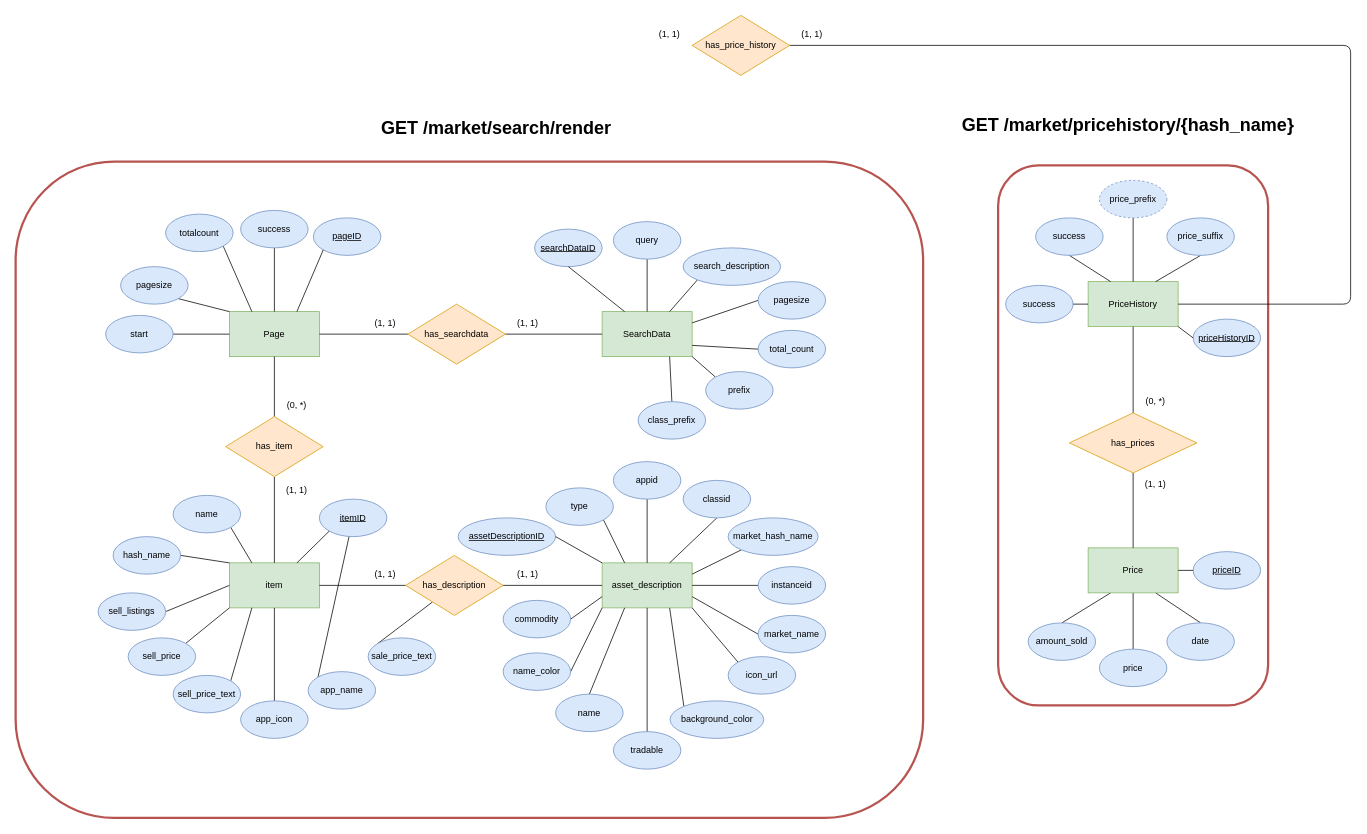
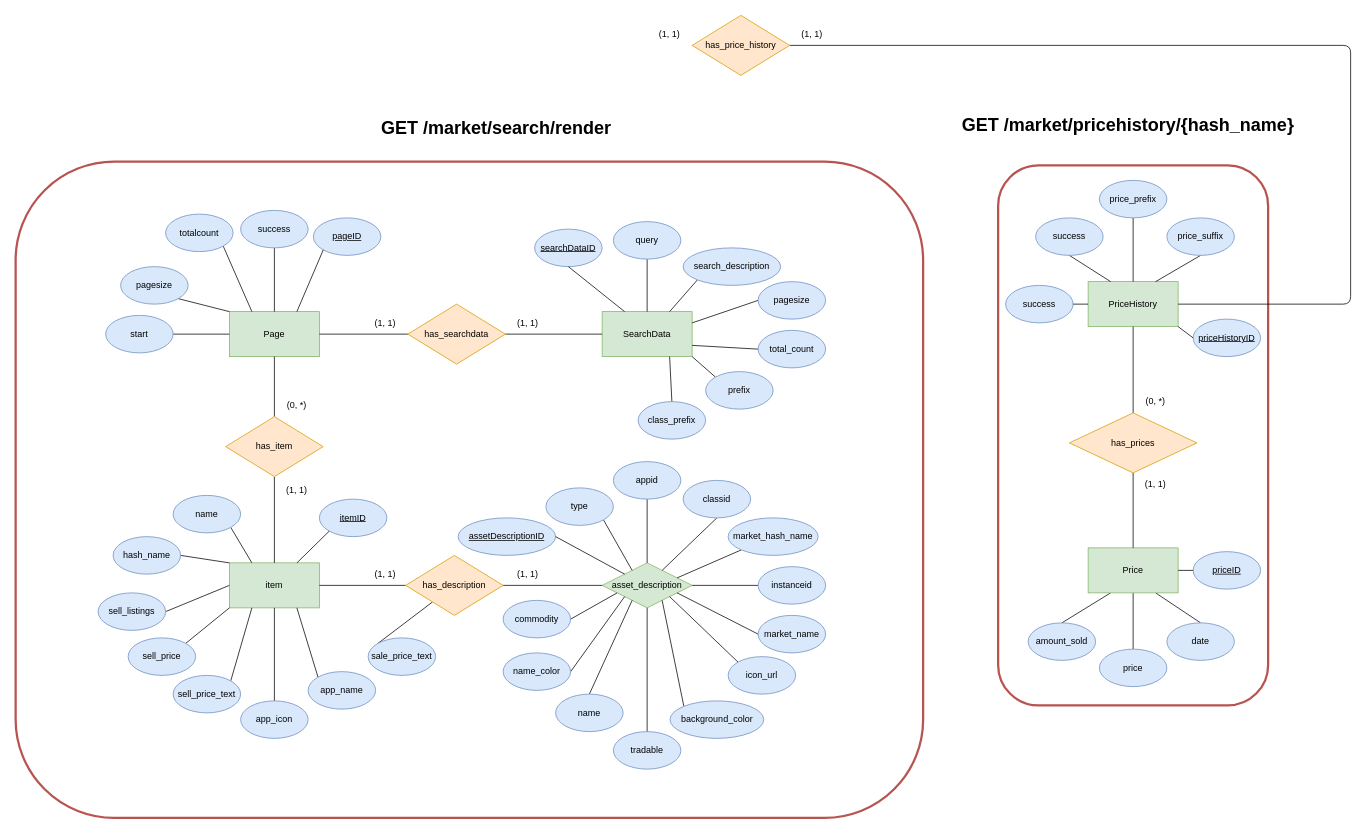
(1133, 199) -> (1133, 199)
(647, 585) -> (647, 585)
(333, 607) -> (307, 642)
